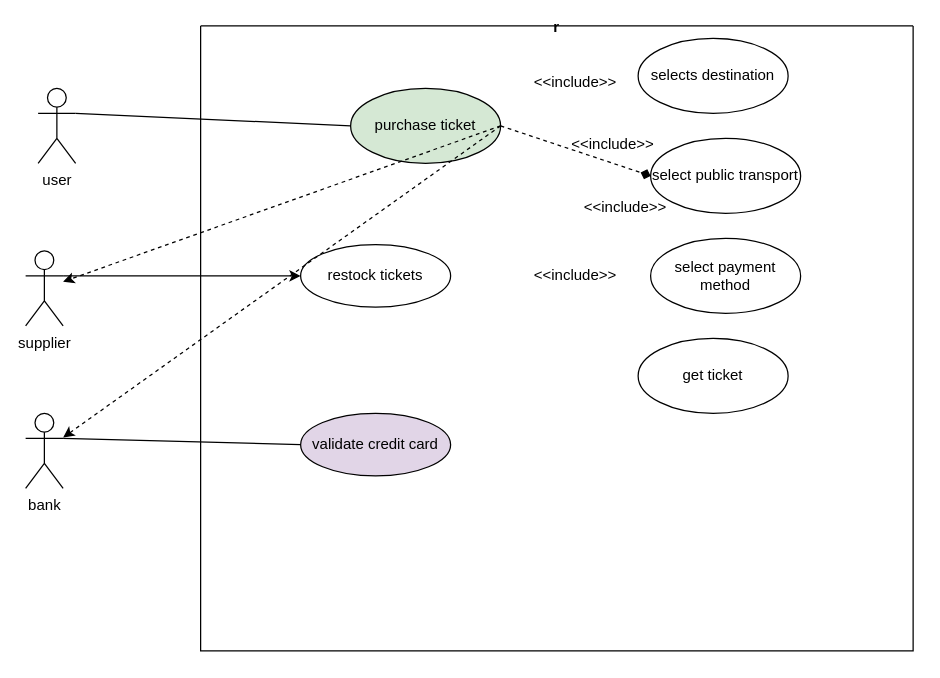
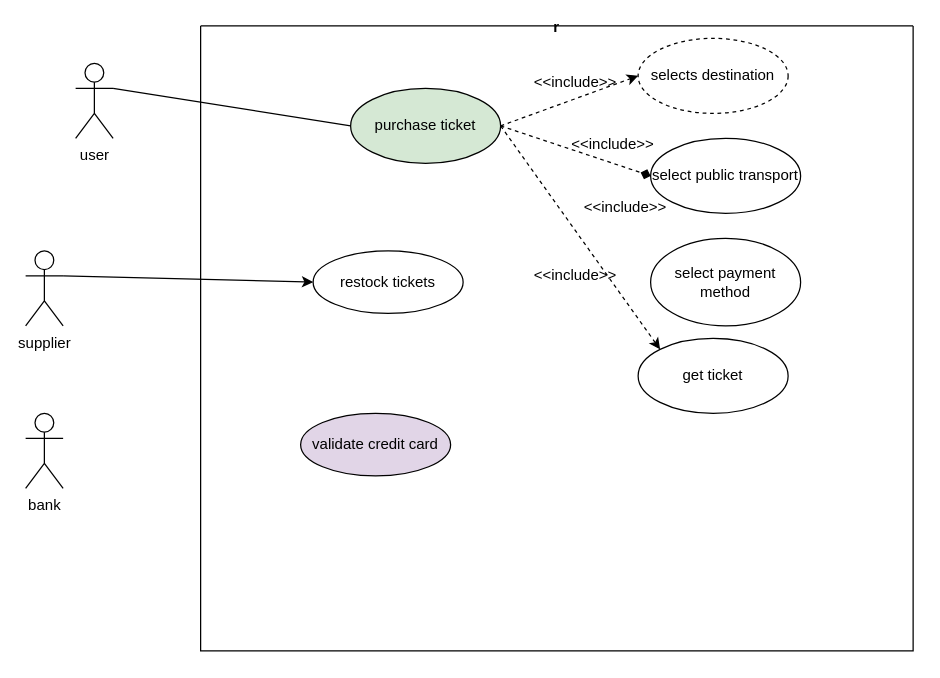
(713, 76) -> (713, 76)
(57, 126) -> (94, 101)
(288, 201) -> (568, 101)
(376, 276) -> (388, 282)
(726, 276) -> (726, 282)
(285, 279) -> (579, 235)
(182, 441) -> none
